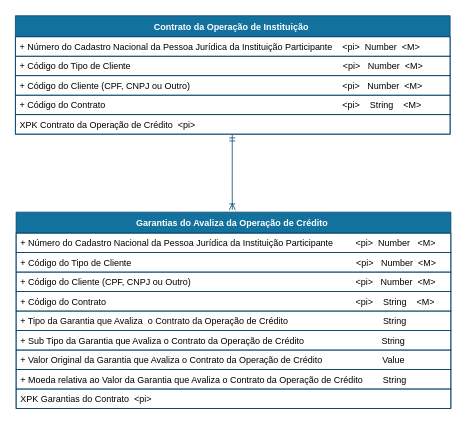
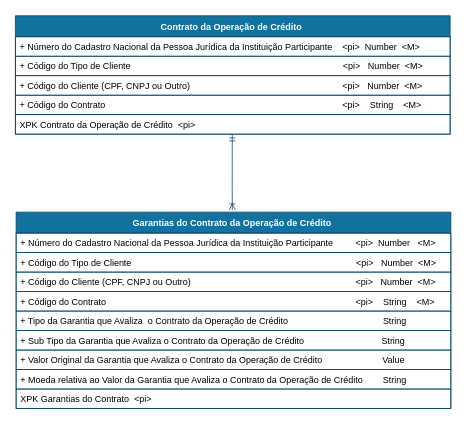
(233, 26) -> (233, 26)
(233, 223) -> (233, 223)
